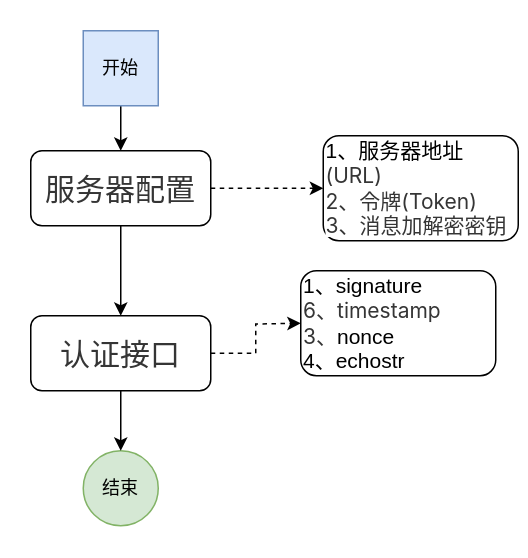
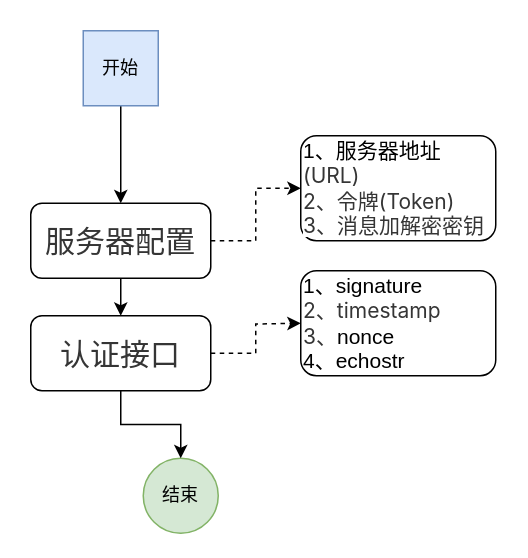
(121, 188) -> (121, 241)
(421, 188) -> (398, 188)
(361, 323) -> (361, 323)
(121, 488) -> (181, 496)
